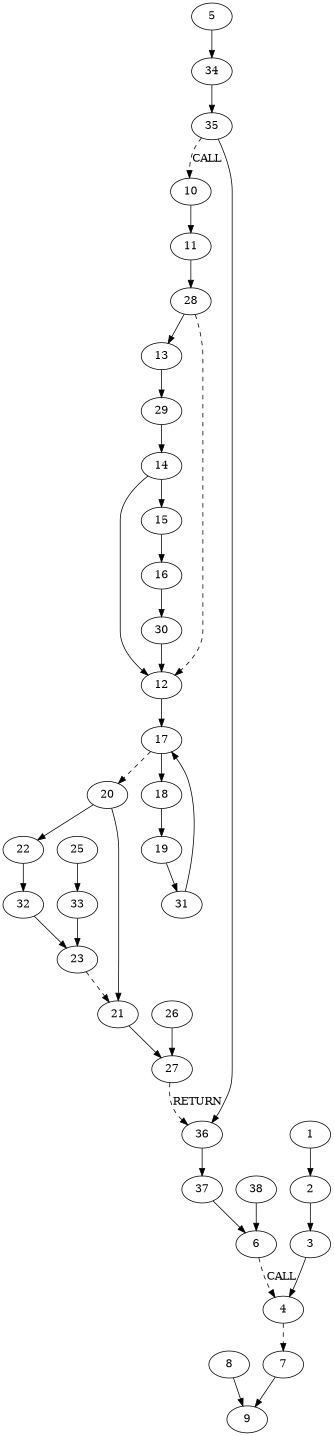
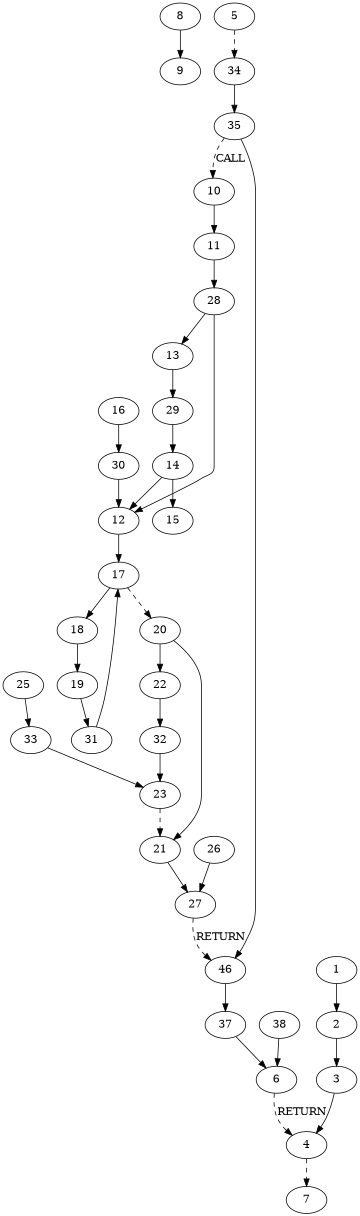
(212, 40) -> (234, 40)
(203, 496) -> (214, 434)
(162, 544) -> none
(202, 1135) -> (225, 970)
(281, 1277) -> (302, 1112)
(267, 1389) -> none
